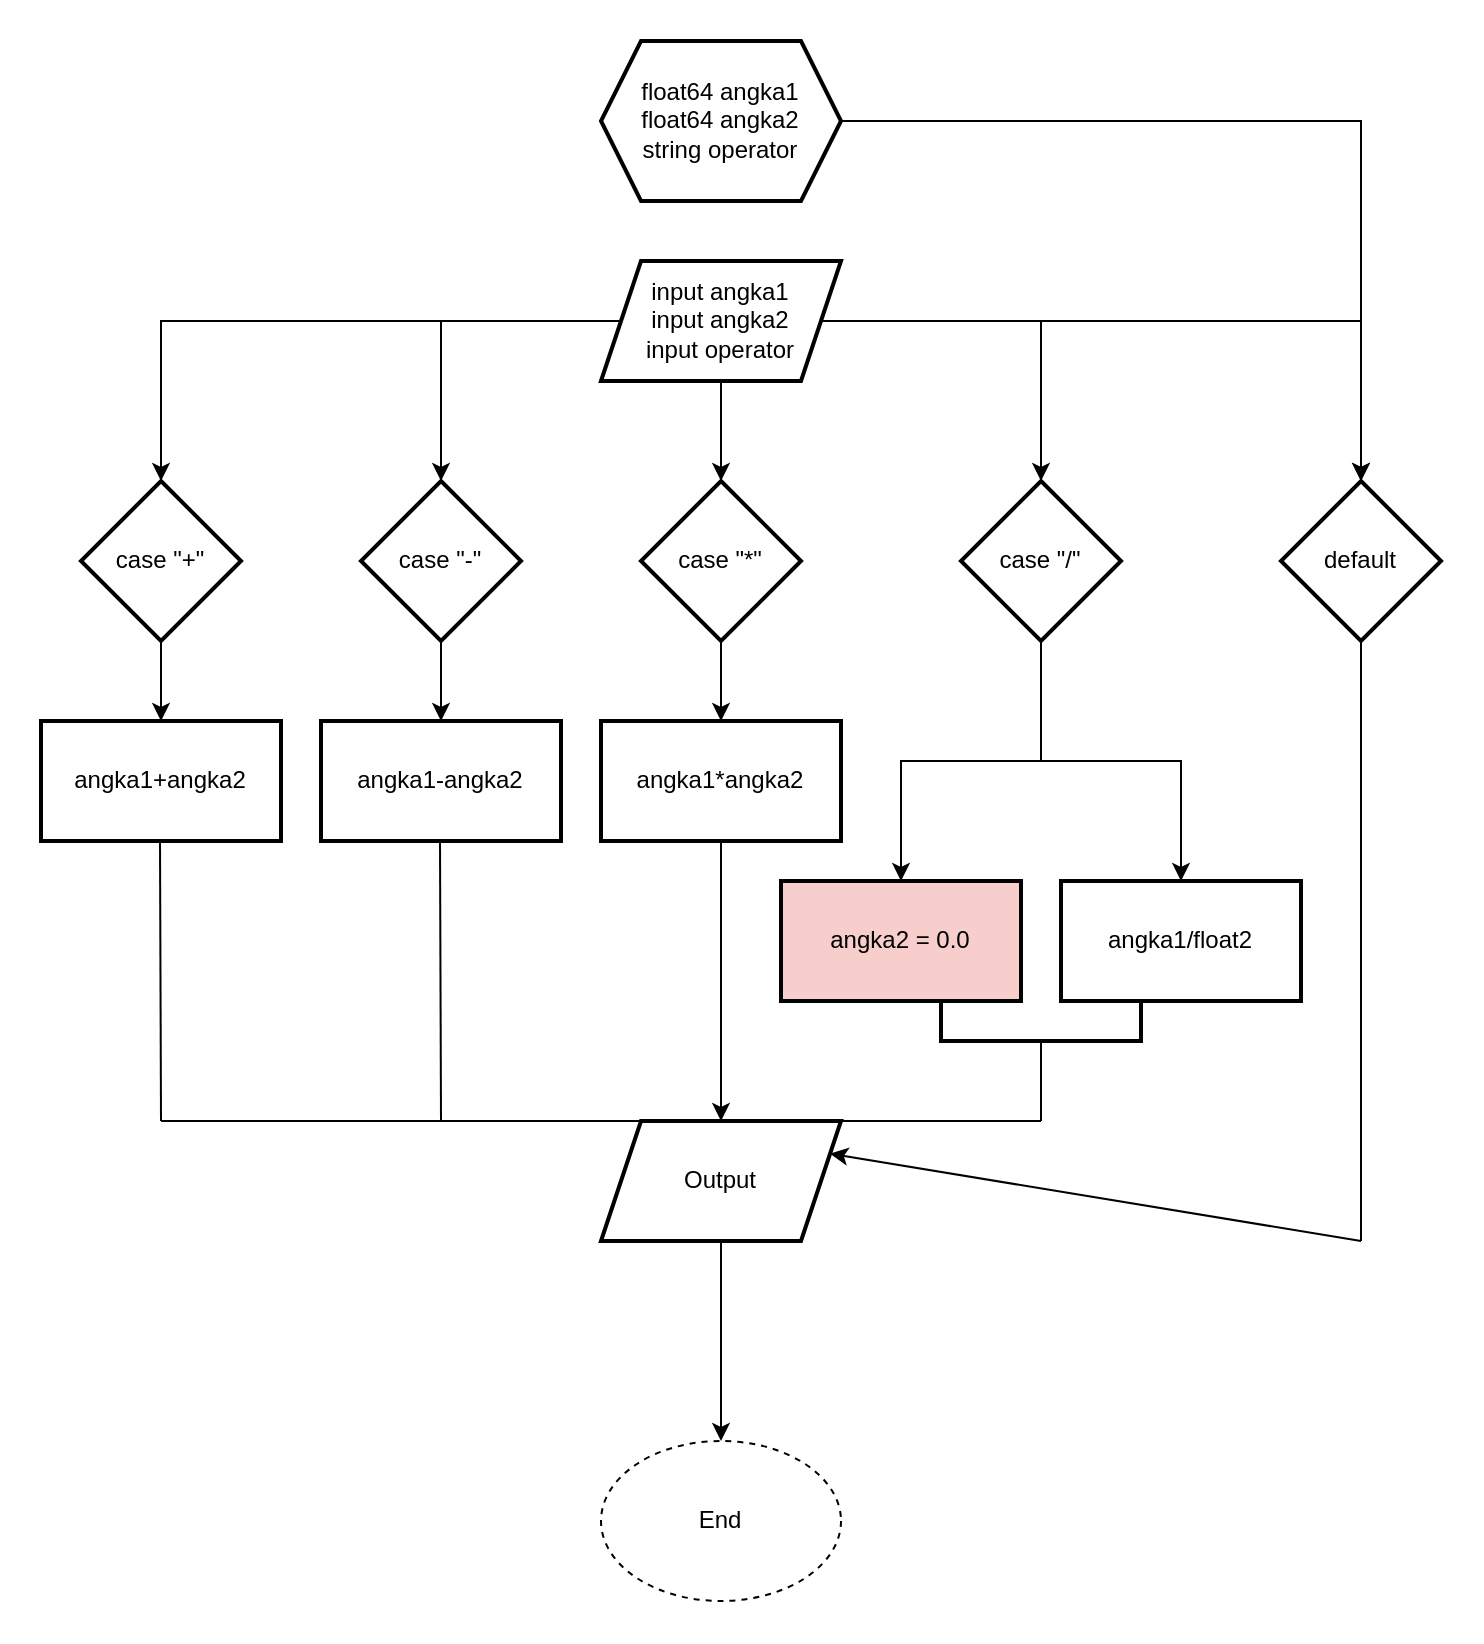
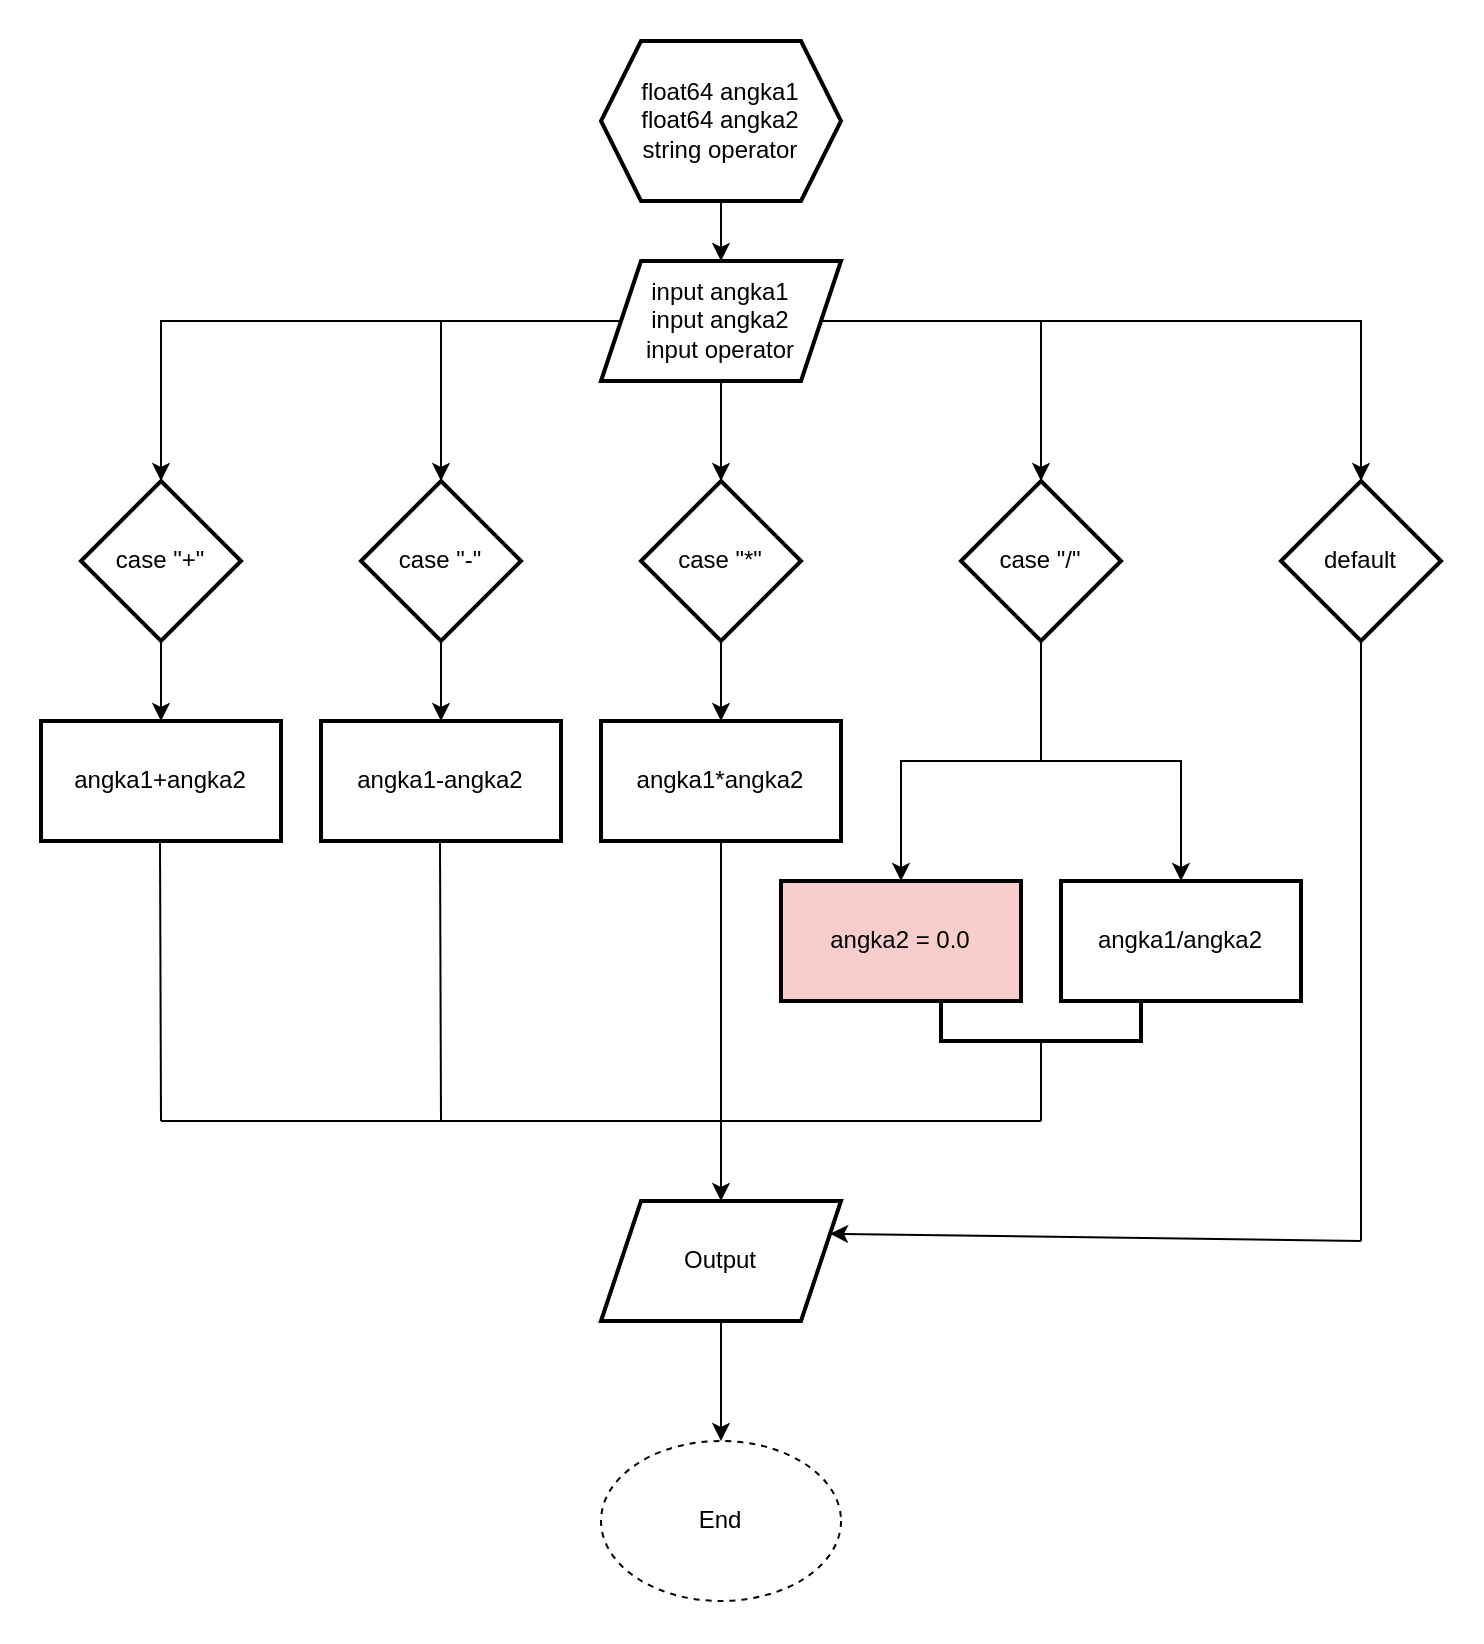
(1199, 121) -> (721, 238)
(1181, 941) -> (1181, 941)
(721, 1181) -> (721, 1261)
